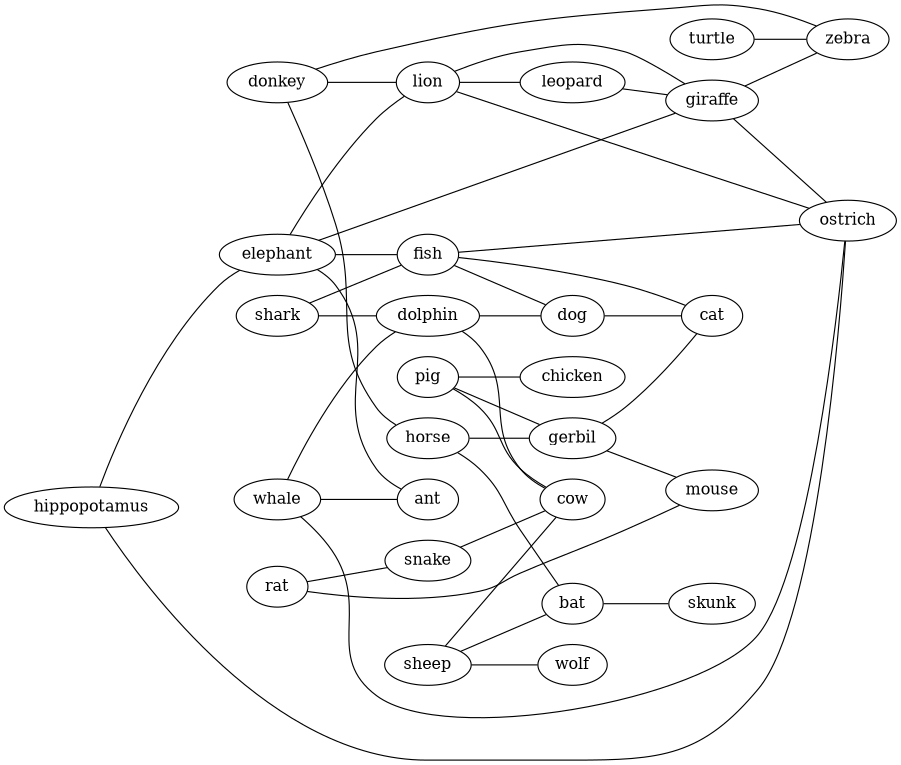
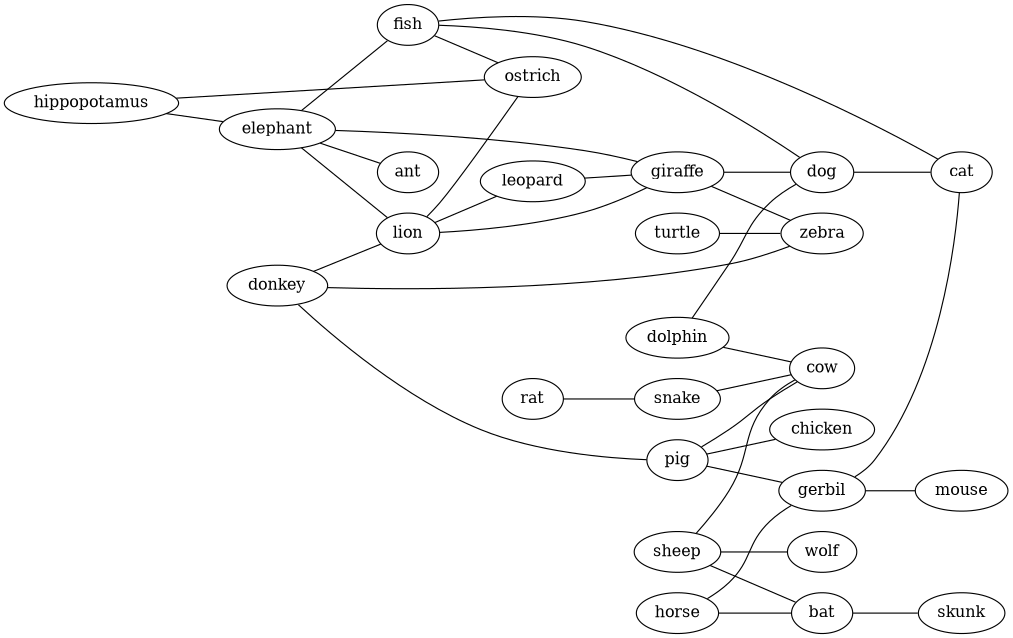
(780, 160) -> (757, 172)
(344, 266) -> (457, 419)
(277, 316) -> none
(277, 499) -> none
(482, 591) -> none
